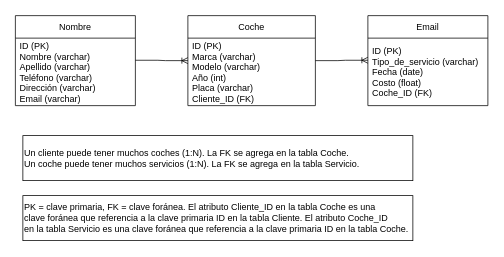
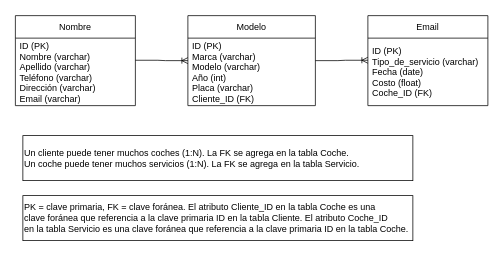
(251, 27) -> (251, 27)
